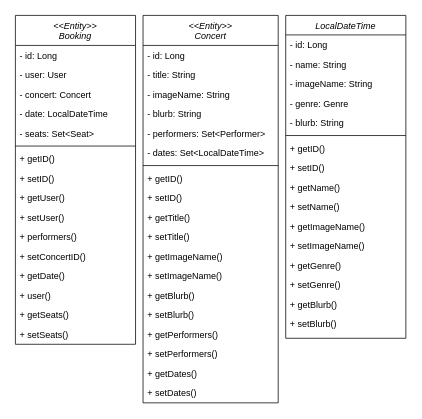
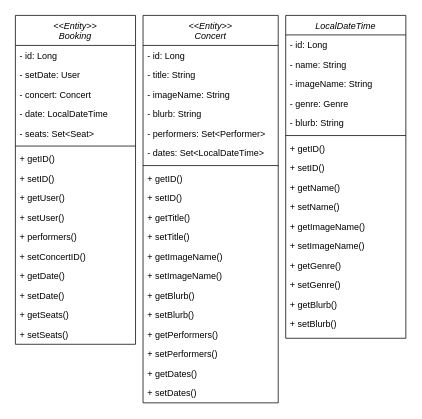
(46, 75) -> (54, 75)
(38, 296) -> (46, 296)
